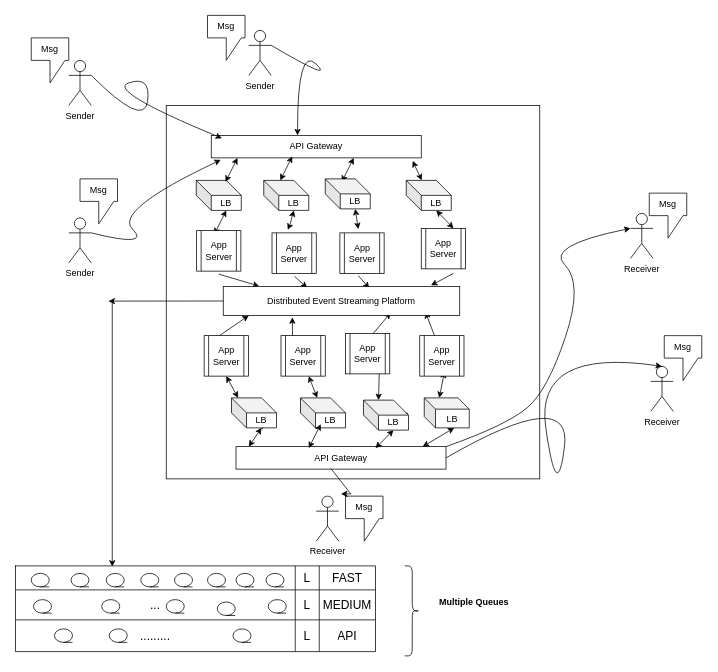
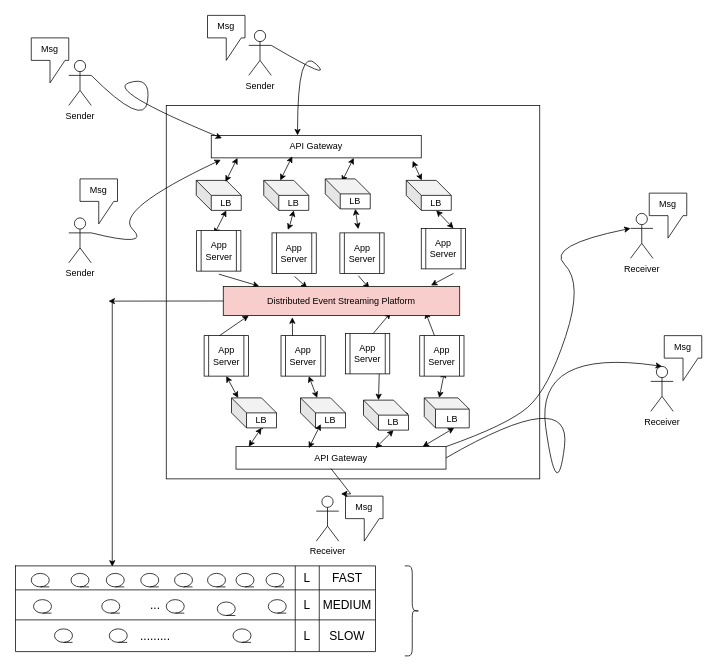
(341, 301) -> (341, 301)
(474, 602) -> none
(347, 636) -> (347, 636)
